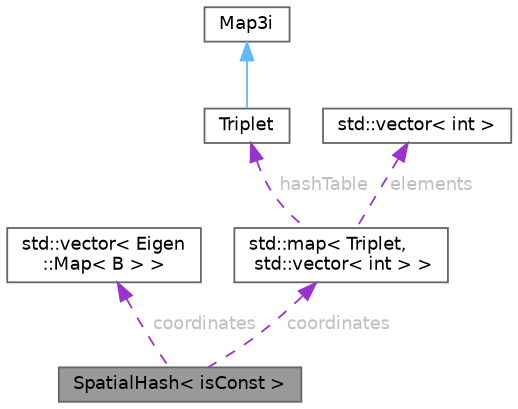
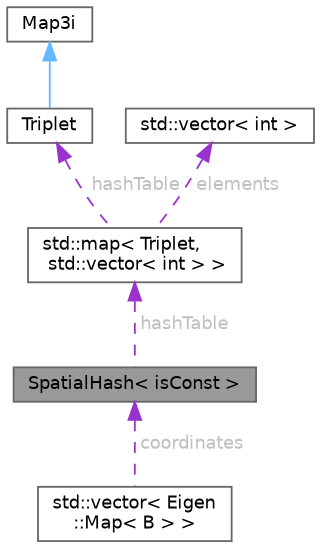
(337, 325) -> (182, 325)
(147, 334) -> (135, 453)
